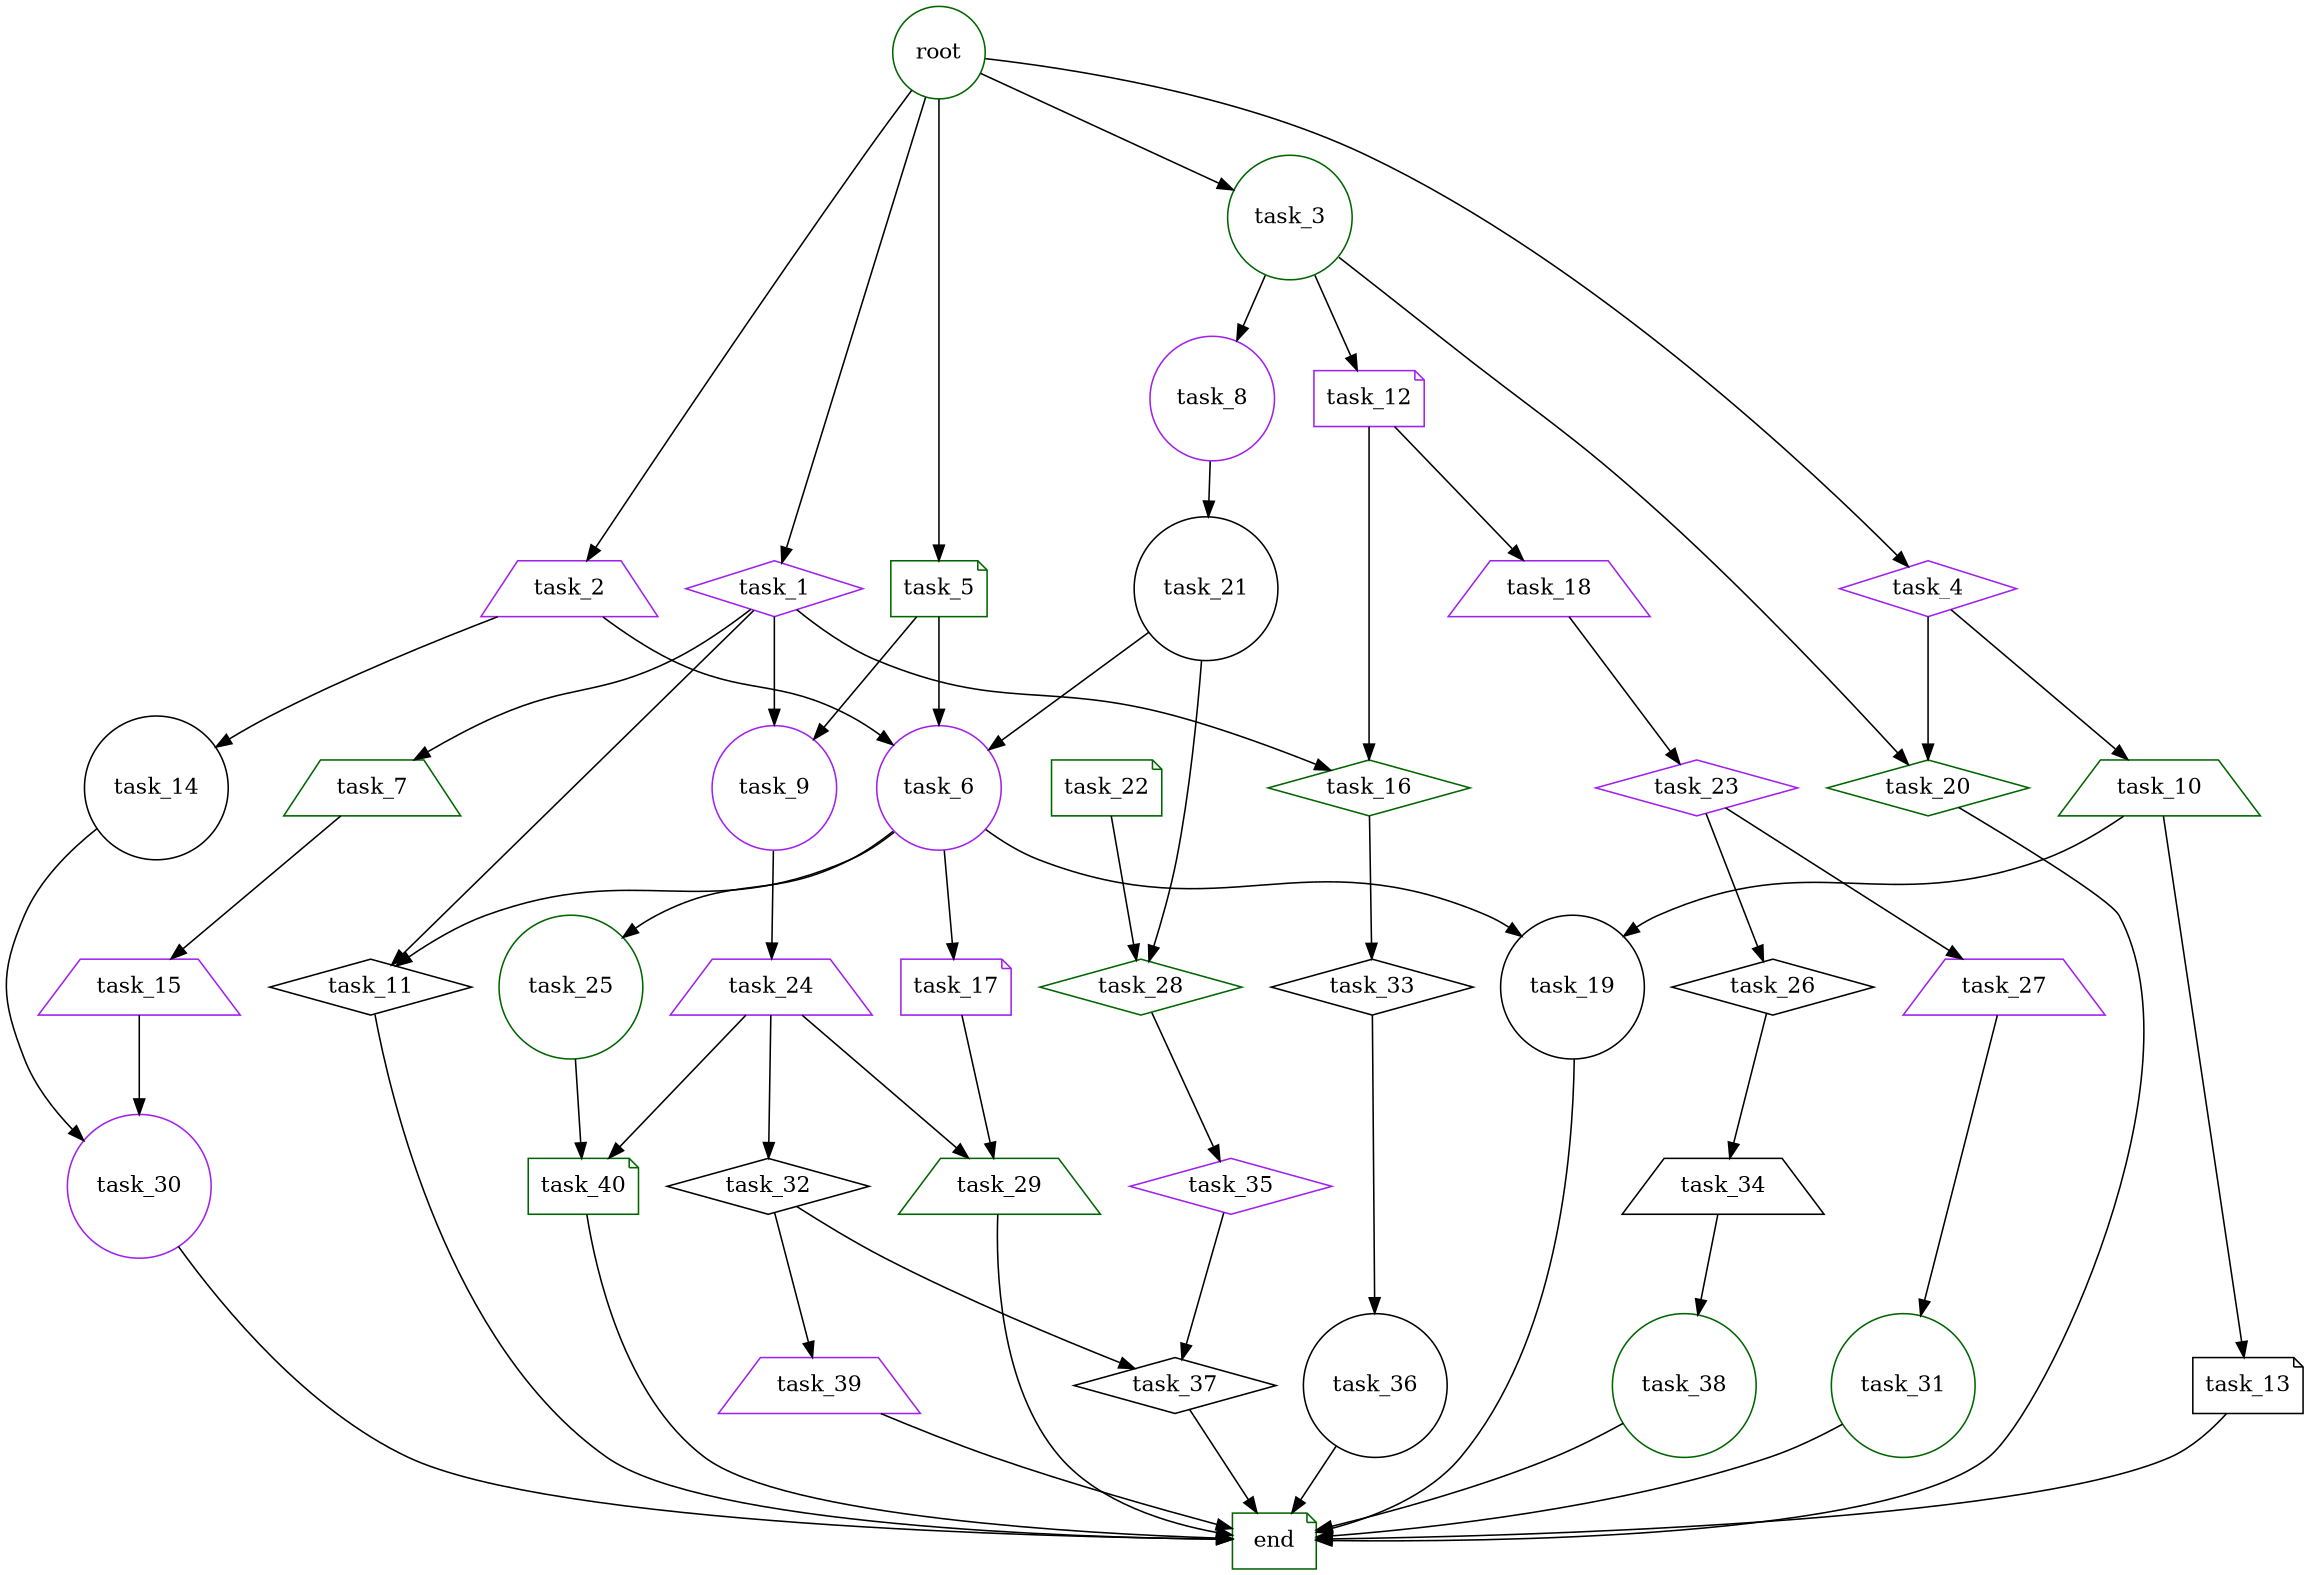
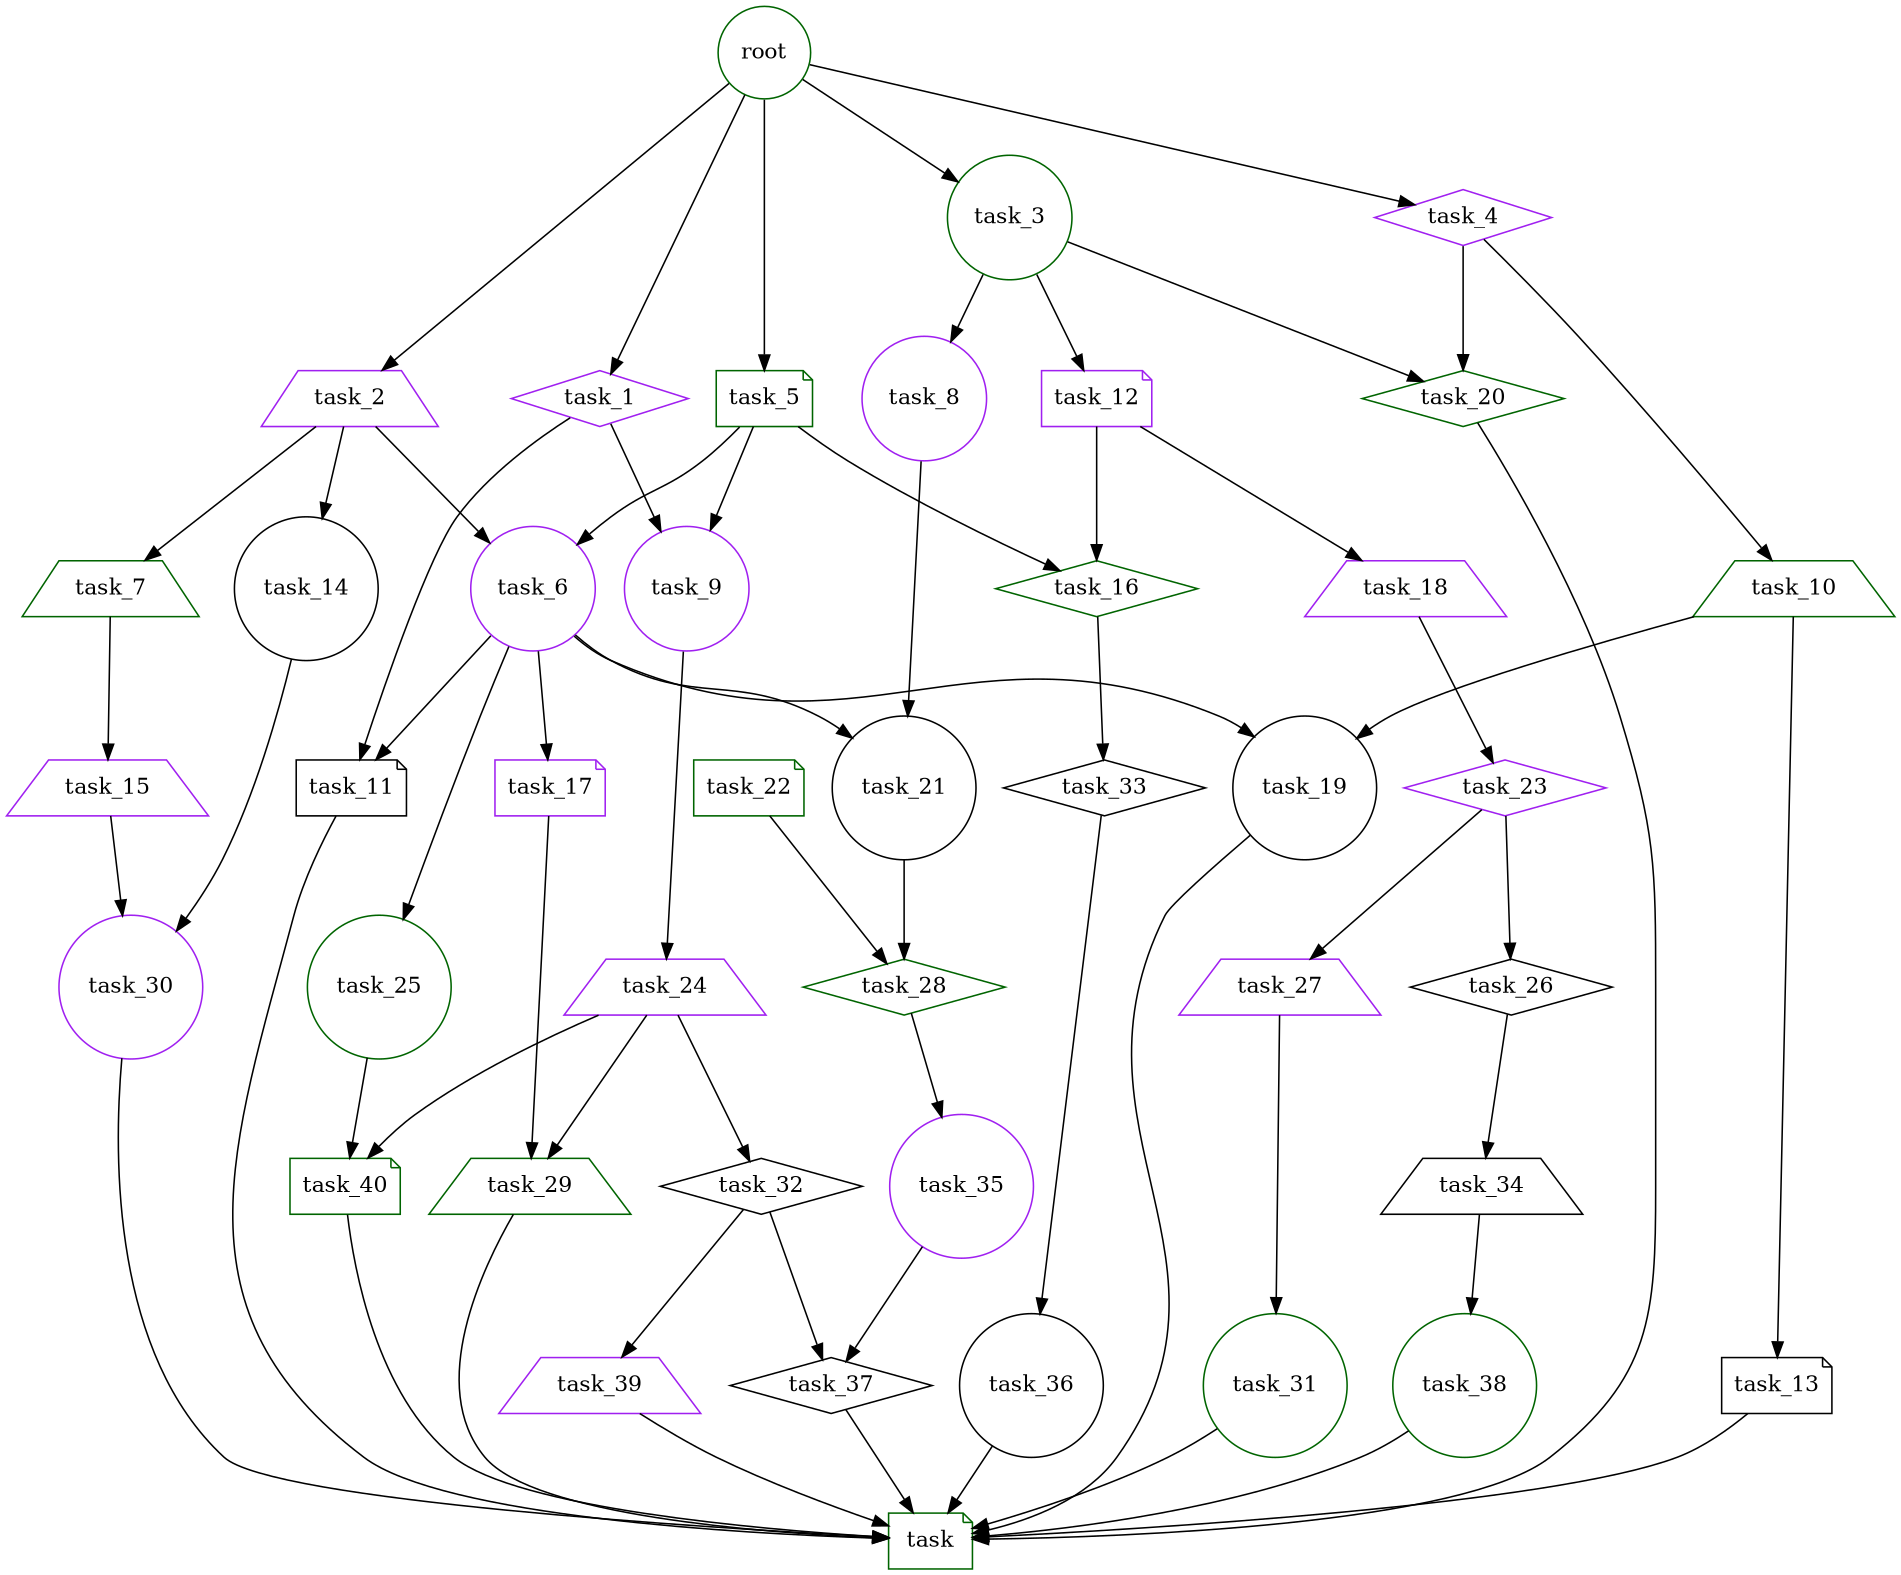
(1075, 686) -> (705, 688)
(593, 688) -> (237, 488)
(1038, 695) -> (906, 494)
(371, 987) -> (351, 788)
(1231, 1186) -> (962, 1186)
(1274, 1541) -> (931, 1541)
